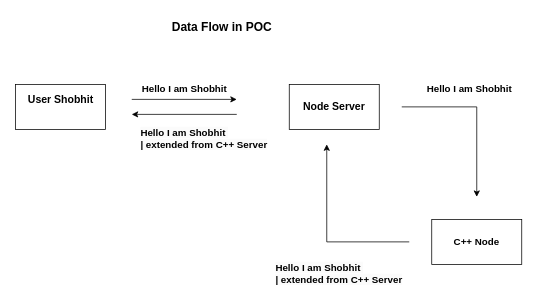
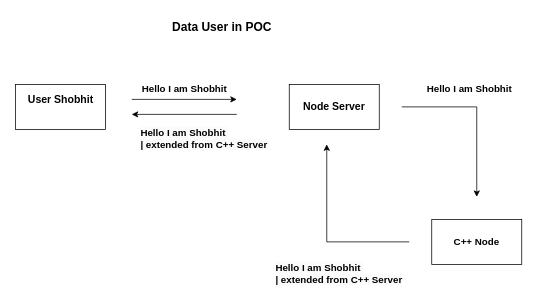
(222, 27) -> (222, 27)
